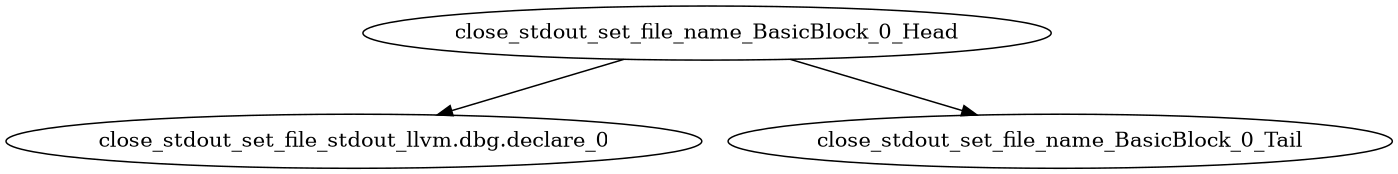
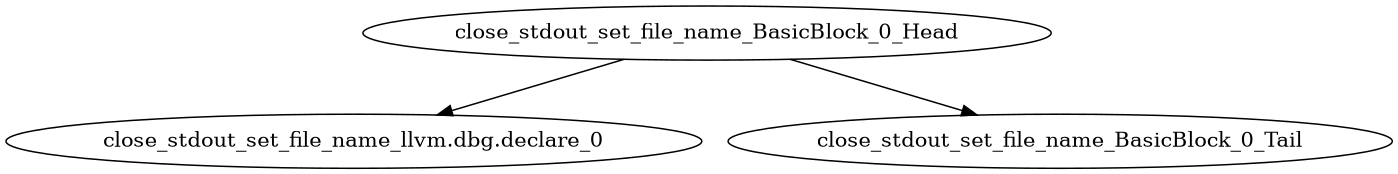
(354, 141) -> (354, 141)
